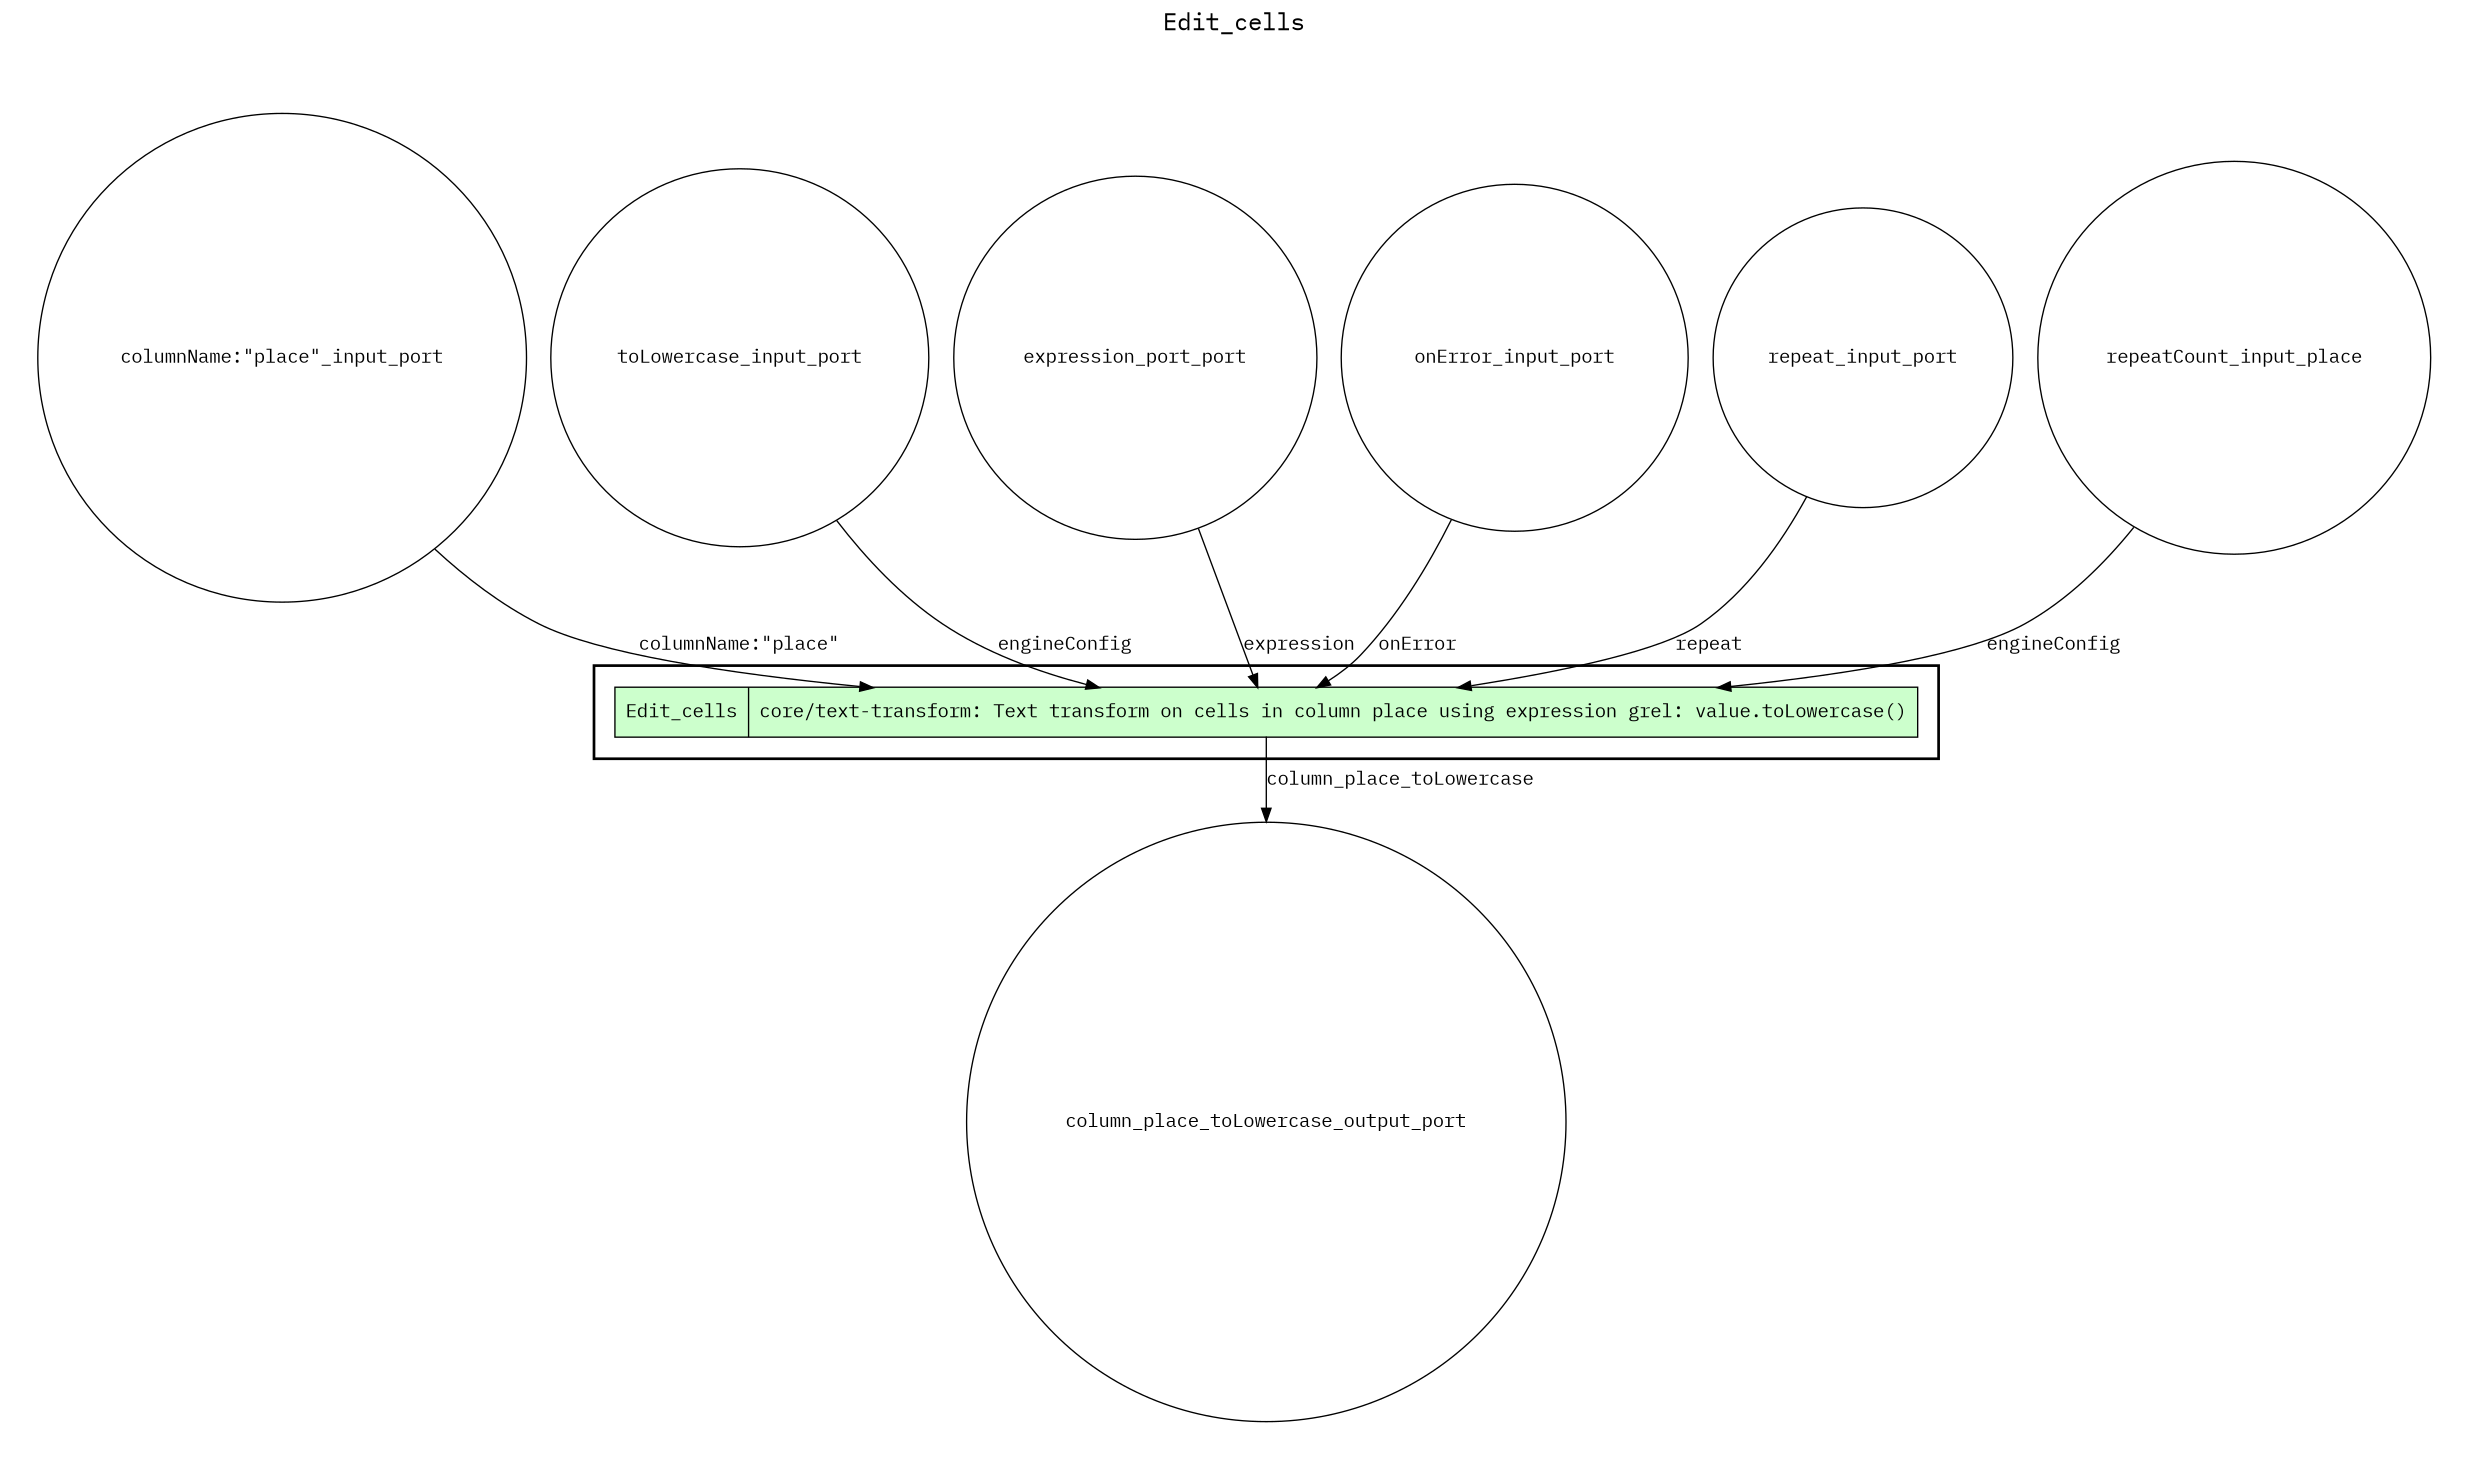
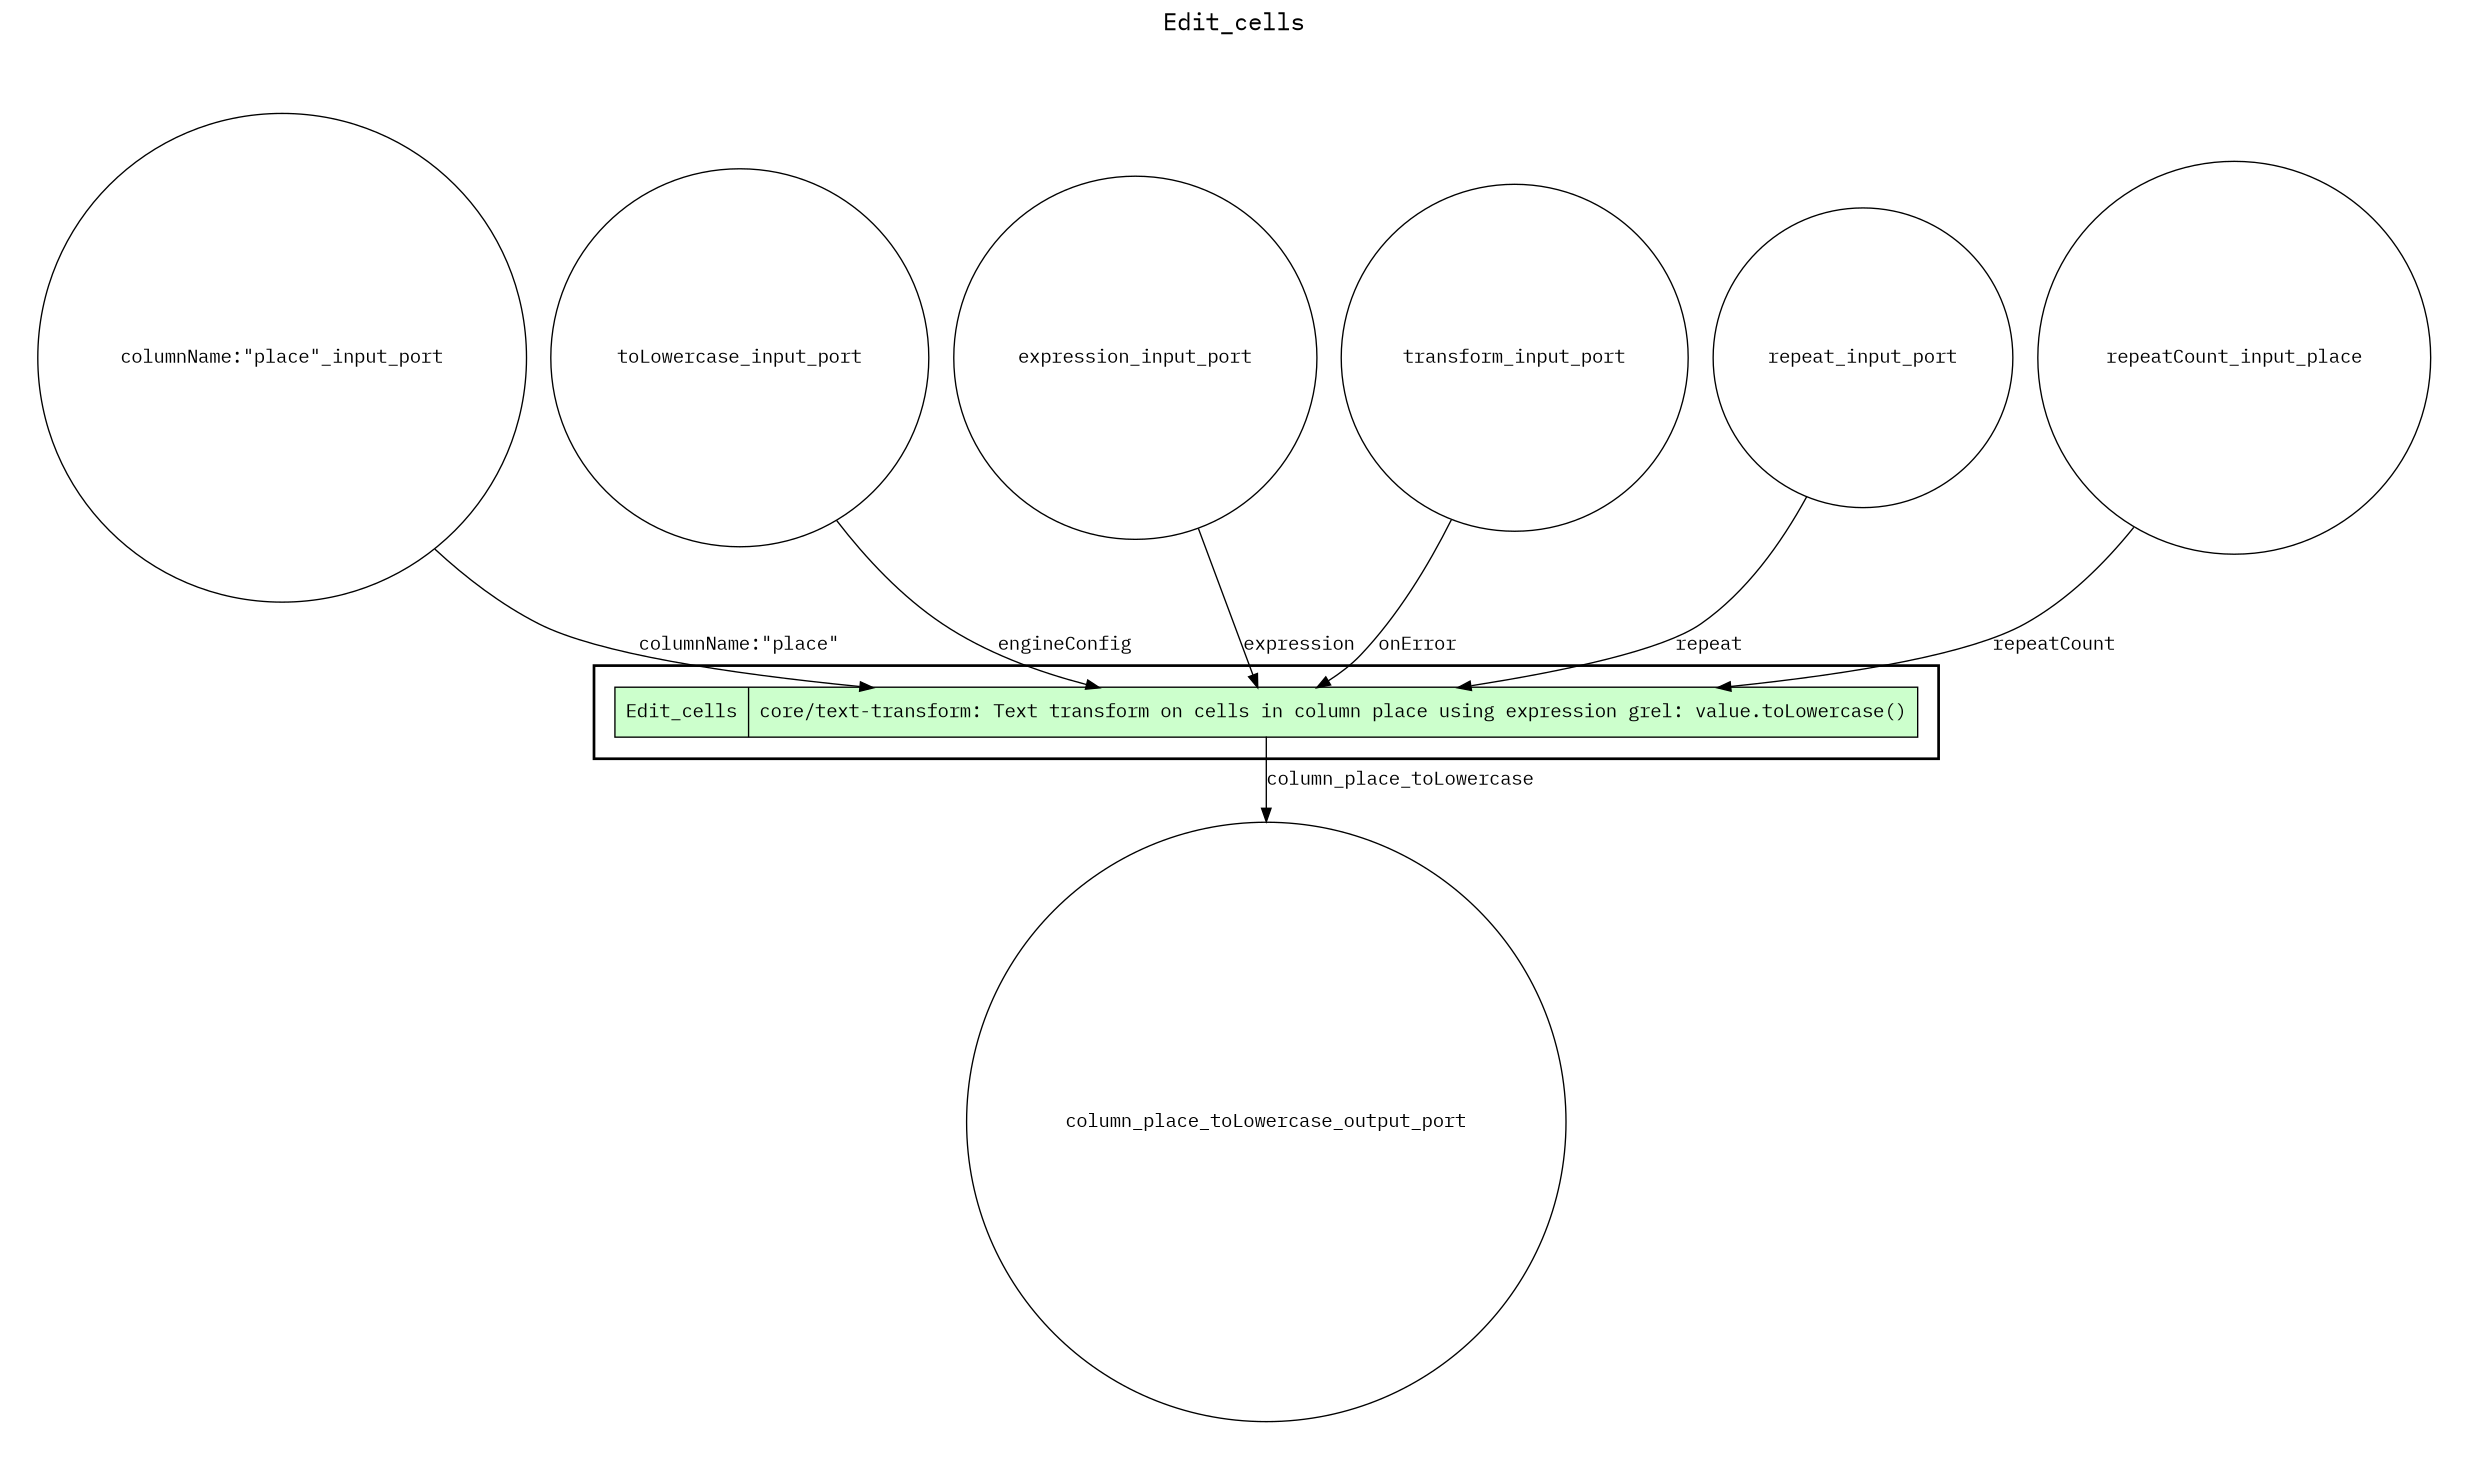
(1135, 358) -> (1135, 358)
(1515, 358) -> (1515, 358)
(2054, 645) -> (2054, 645)
